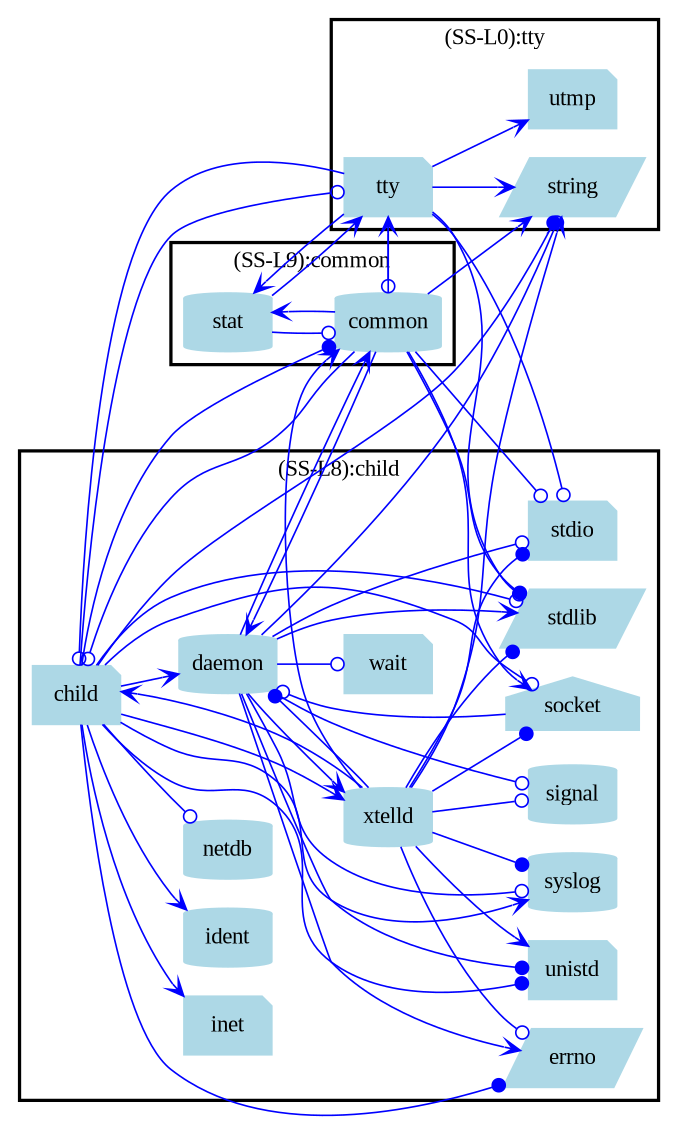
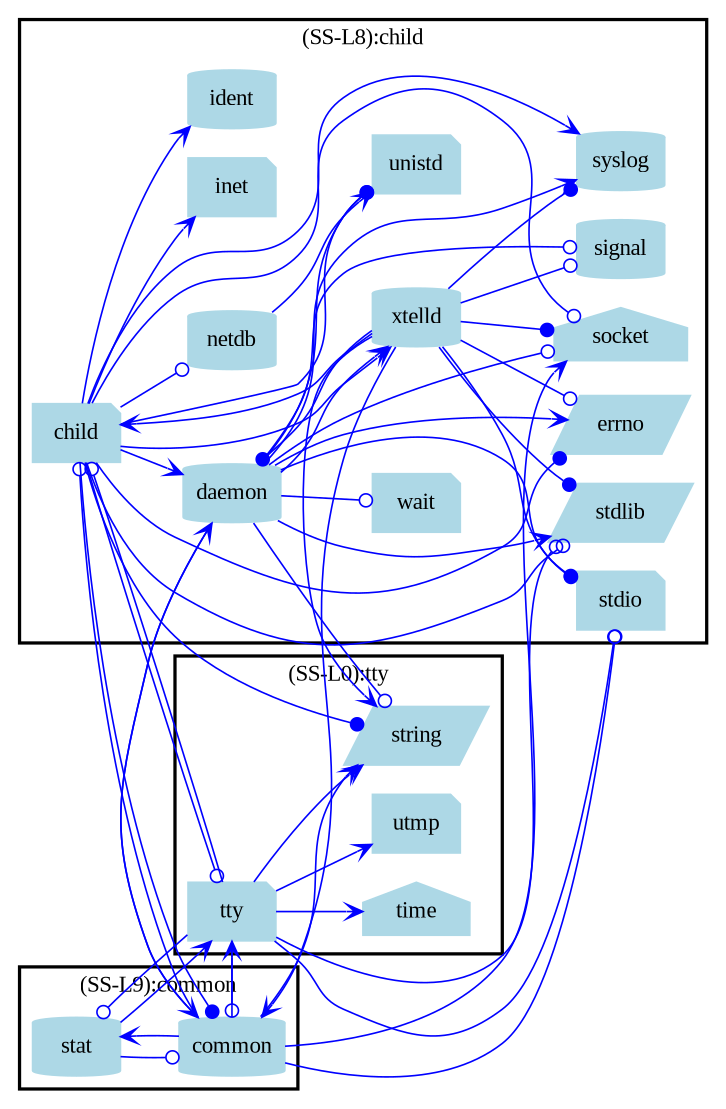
(297, 254) -> (139, 978)
(463, 471) -> none
(396, 716) -> (399, 395)
(331, 861) -> (343, 253)
(451, 883) -> (309, 274)
none -> (416, 912)
